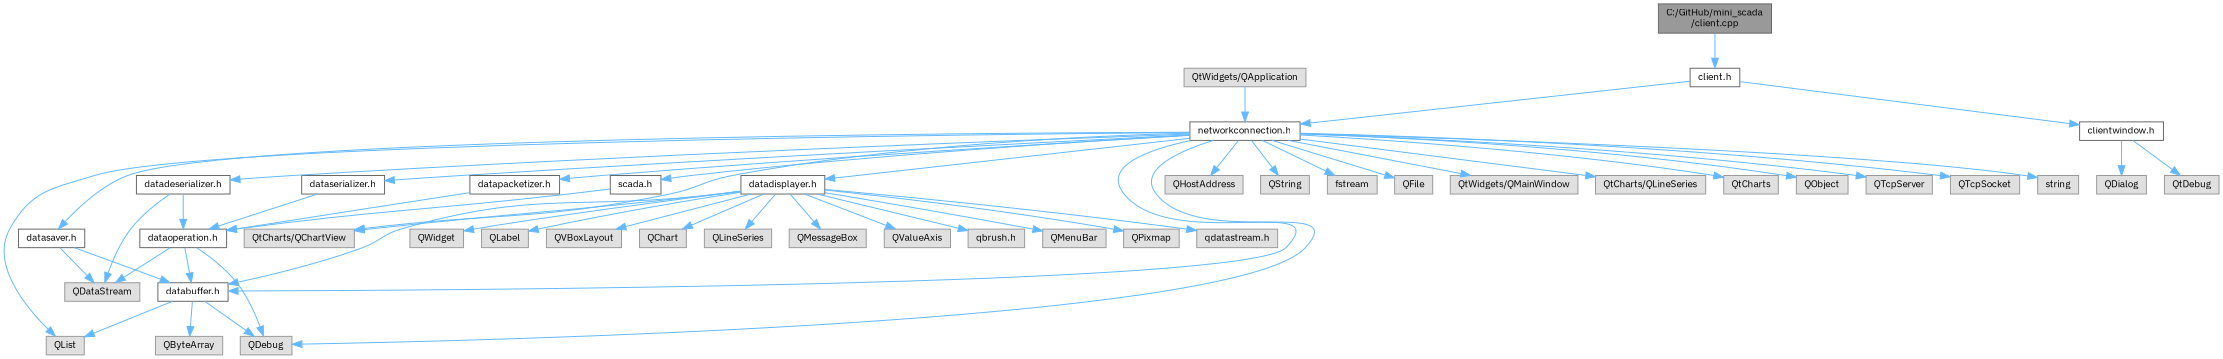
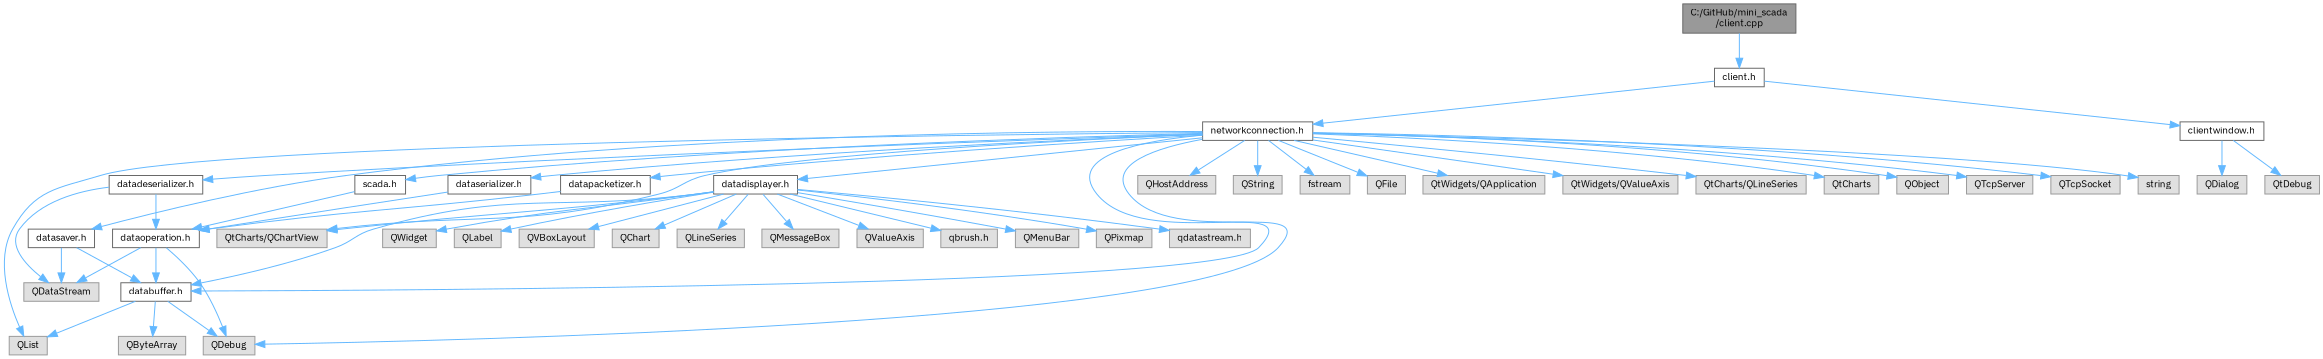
(1245, 100) -> (1366, 157)
(1514, 185) -> (1620, 185)
